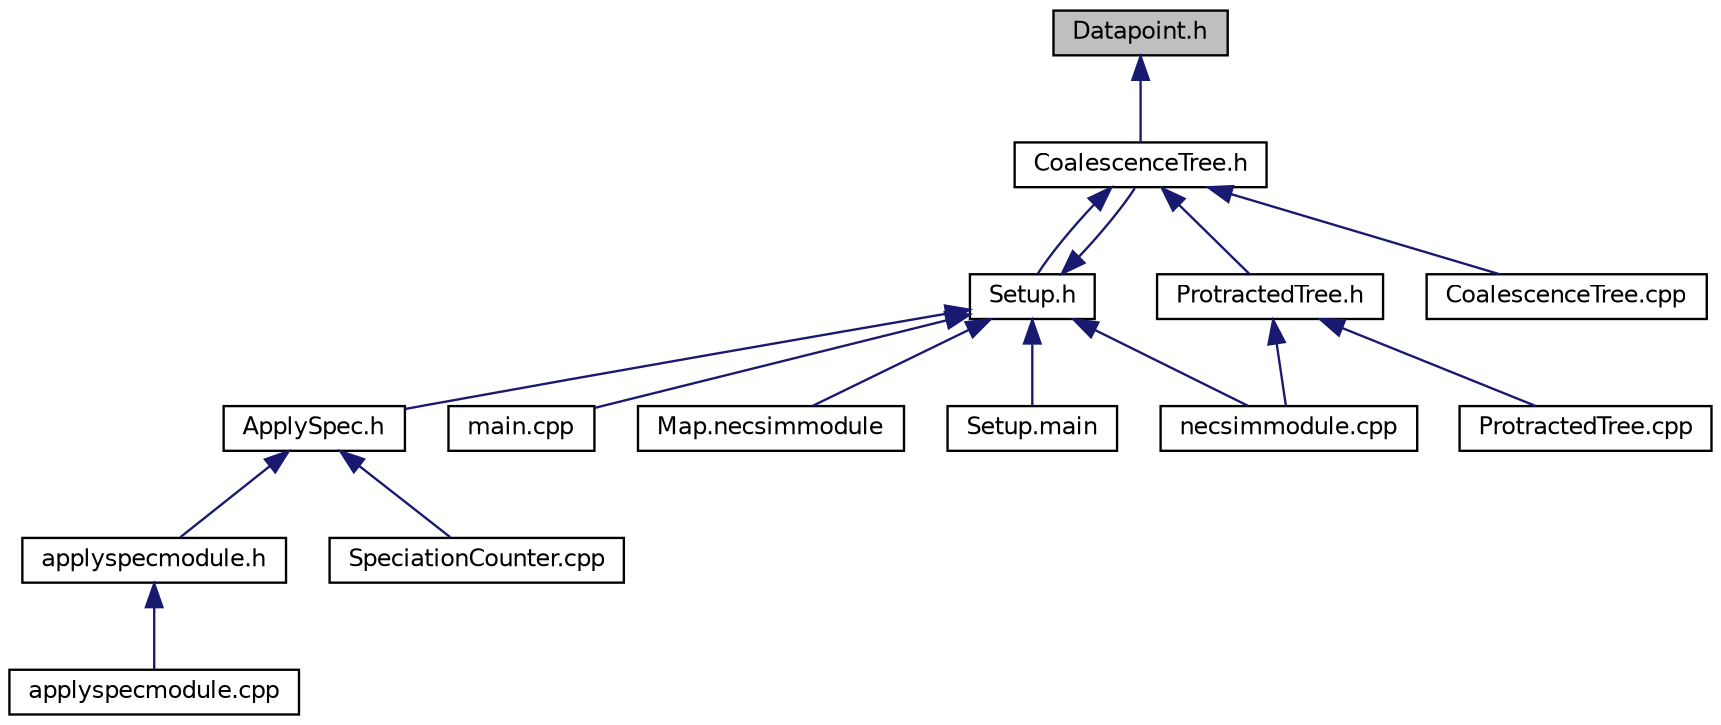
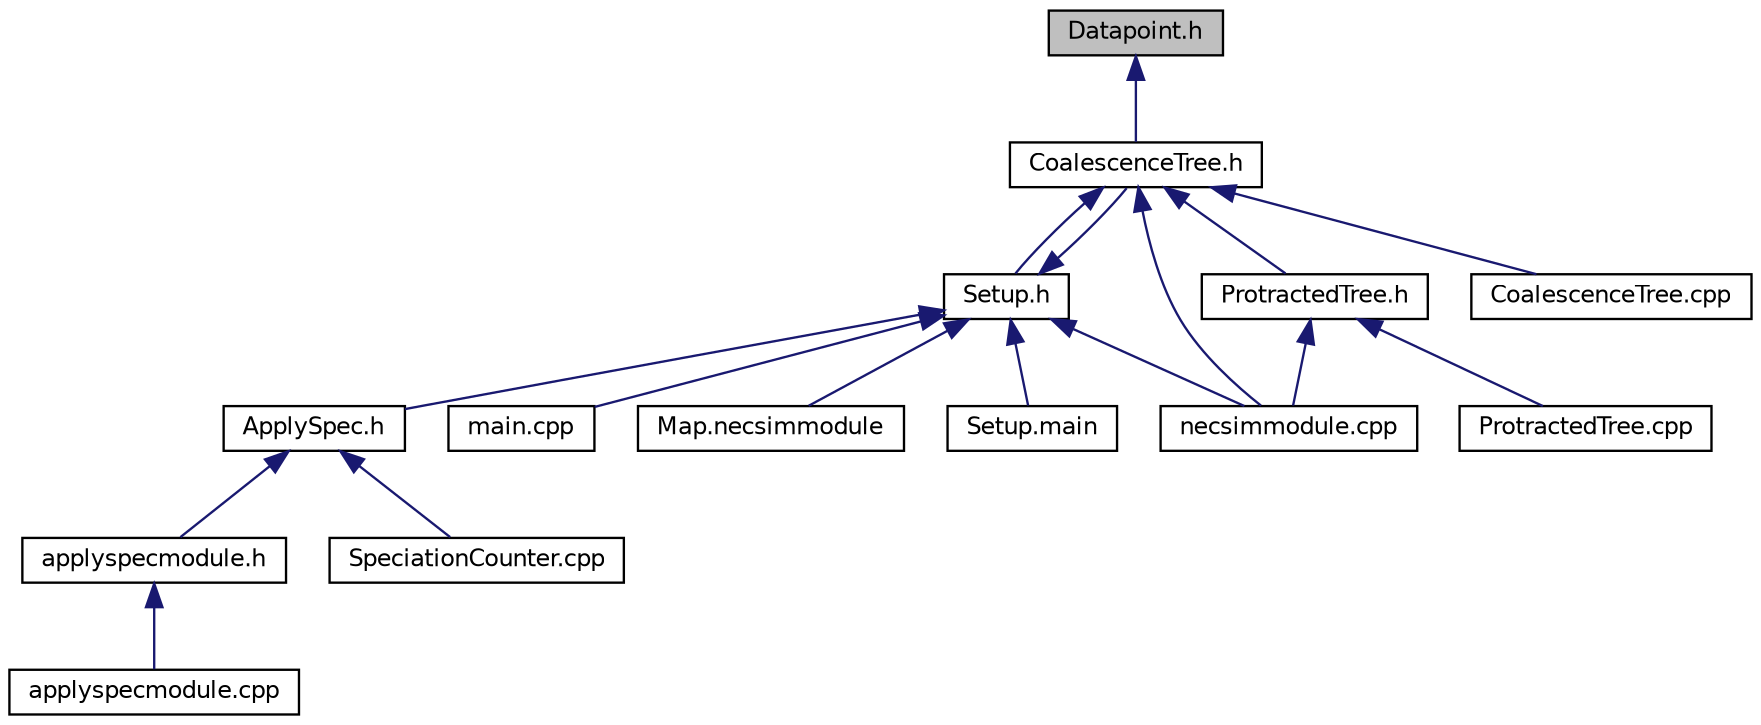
none -> (1181, 321)
